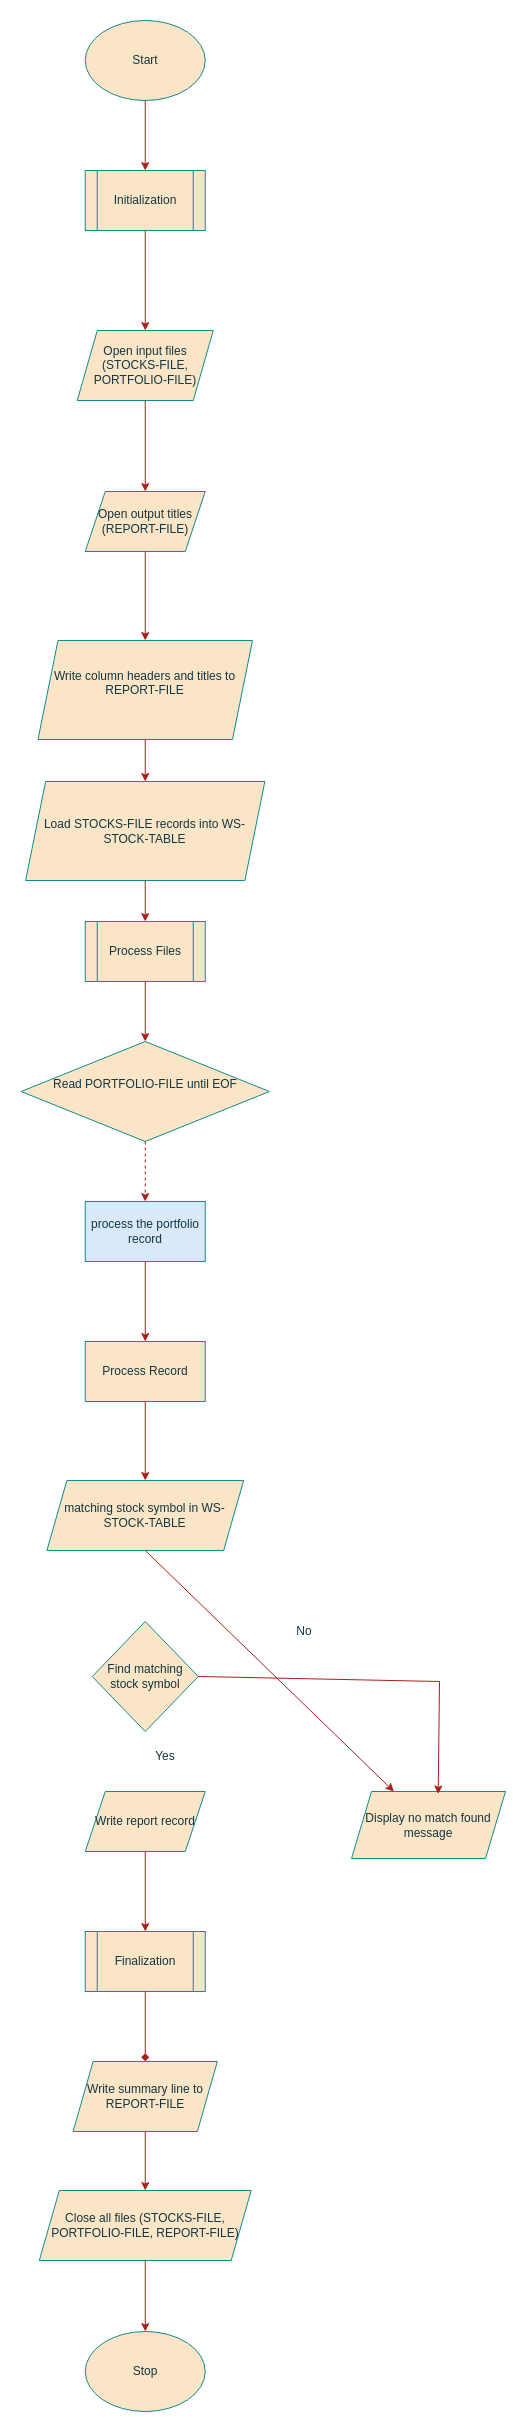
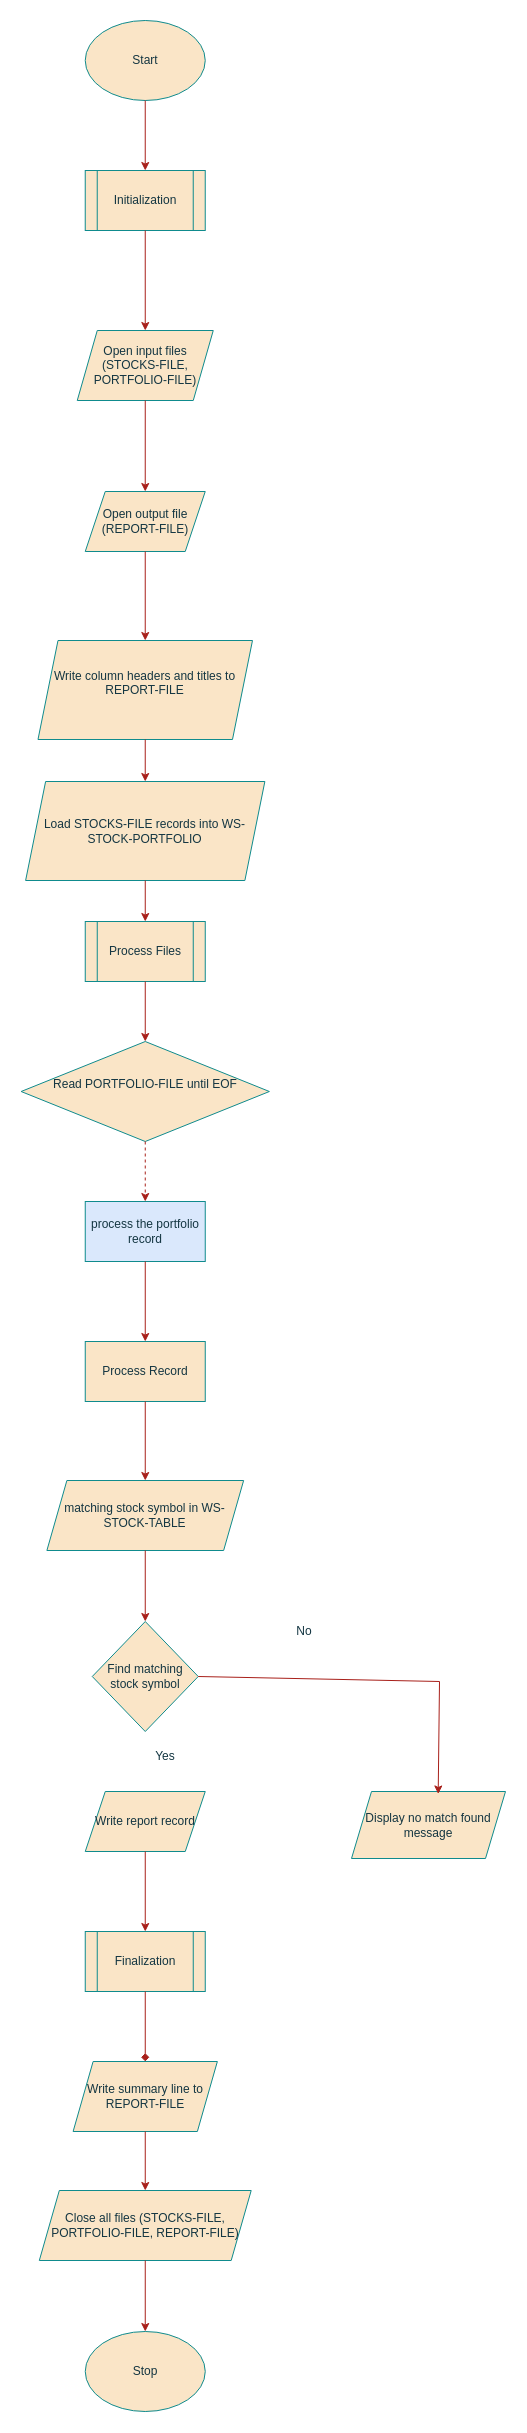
(146, 522) -> (146, 522)
(145, 832) -> (145, 832)
(267, 1668) -> (145, 1583)
